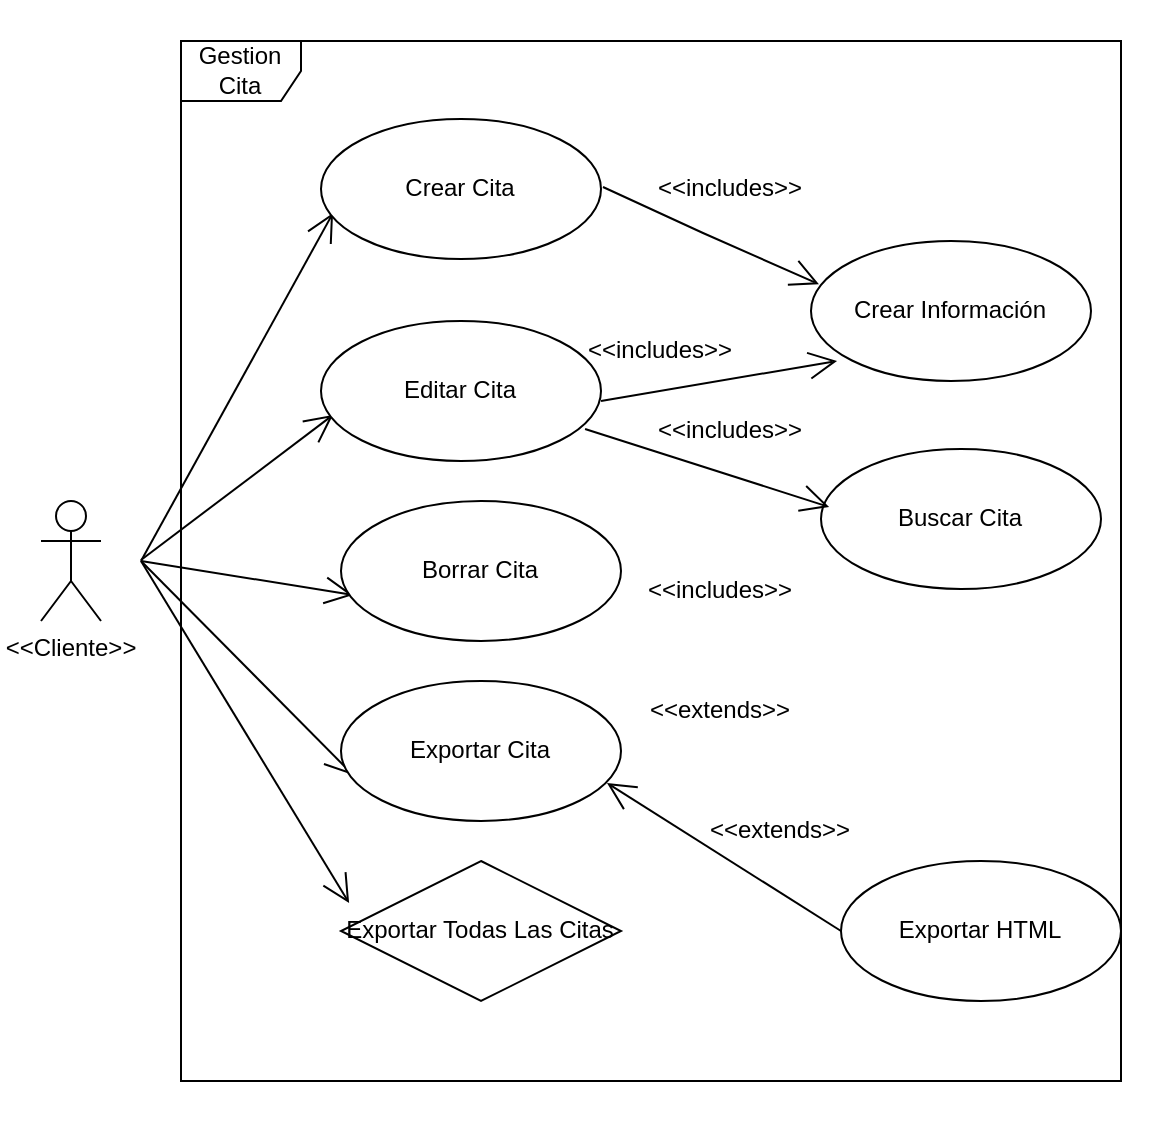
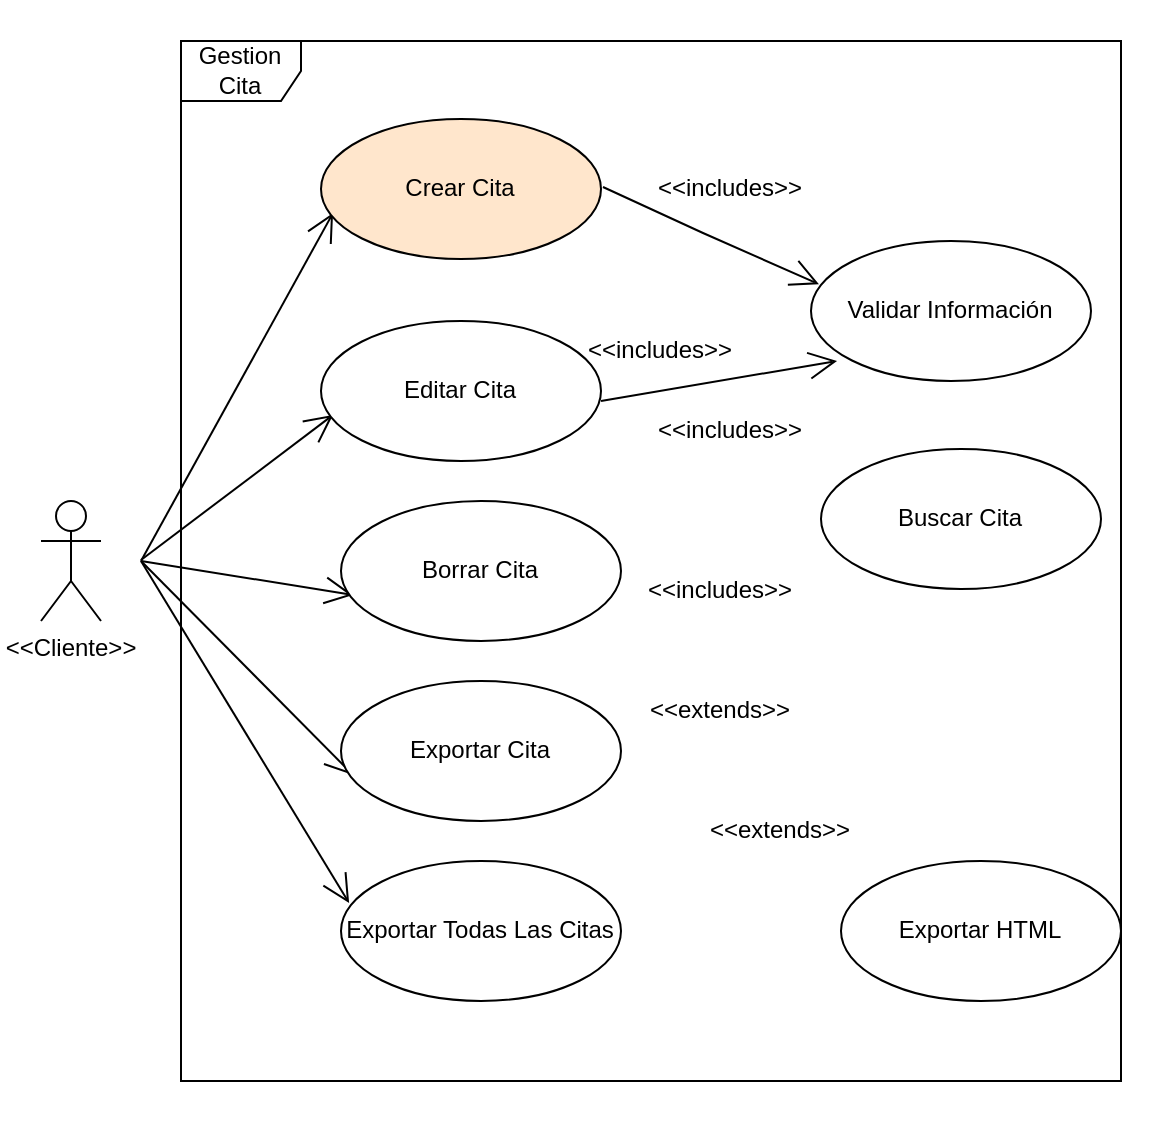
(461, 189) -> (461, 189)
(951, 311) -> (951, 311)
(704, 467) -> none
(726, 858) -> none
(481, 931) -> (481, 931)
